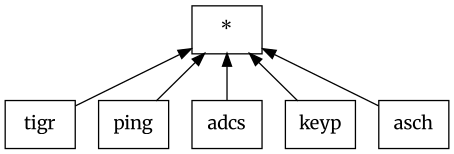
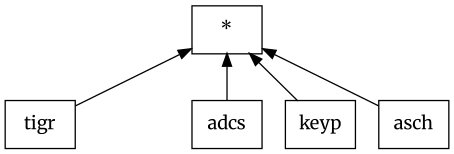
(134, 125) -> none
